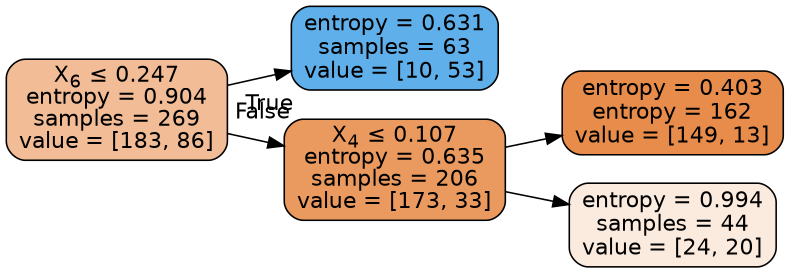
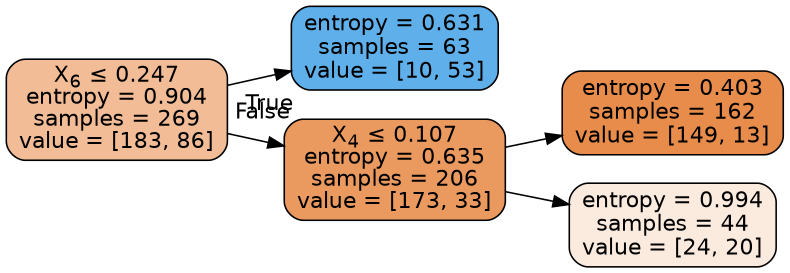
(673, 112) -> (673, 112)
